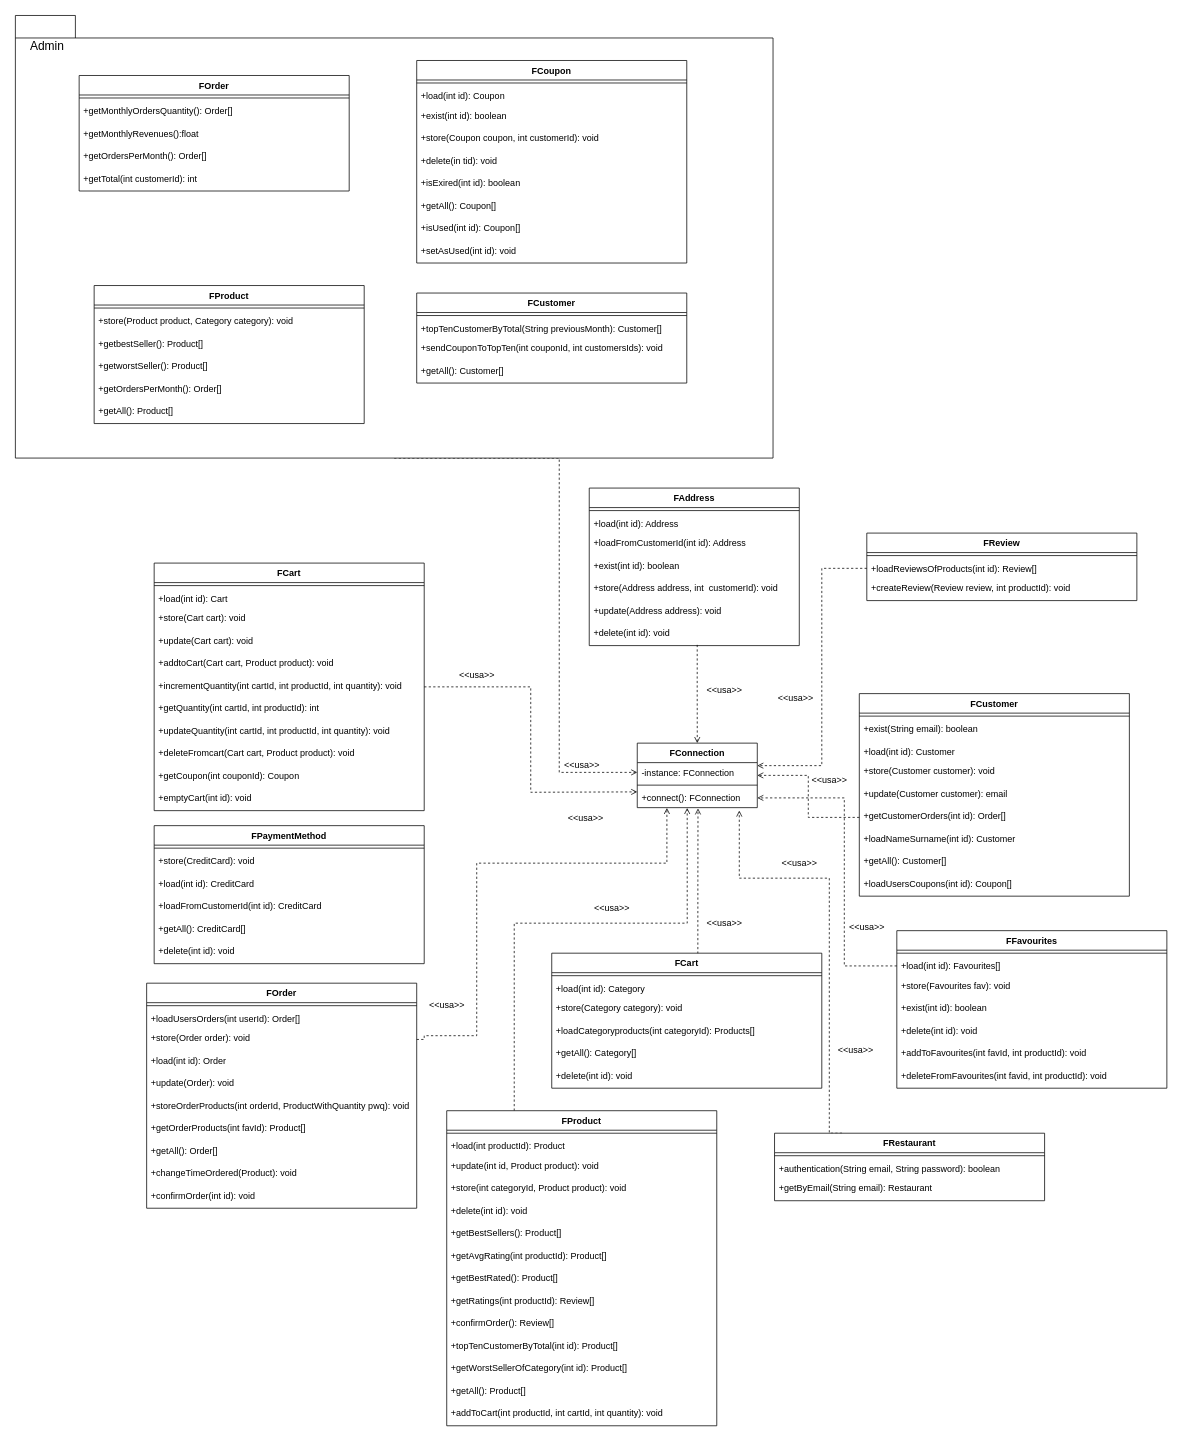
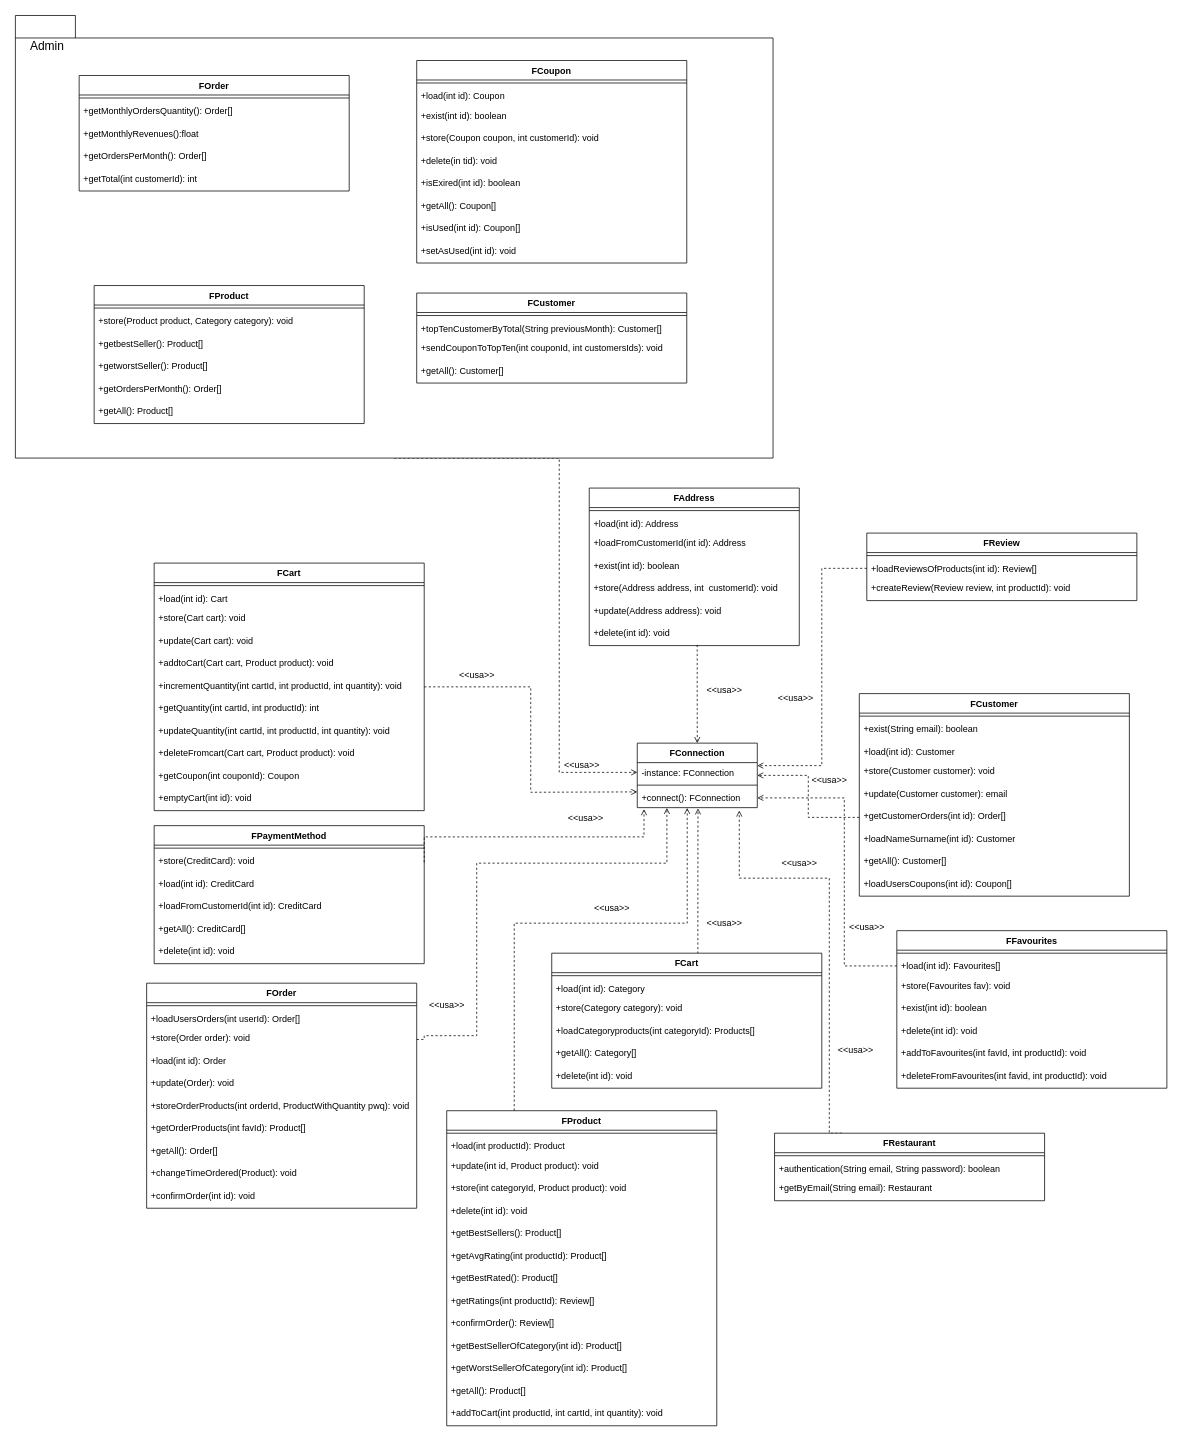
none -> (547, 837)
(547, 1346) -> (551, 1346)
